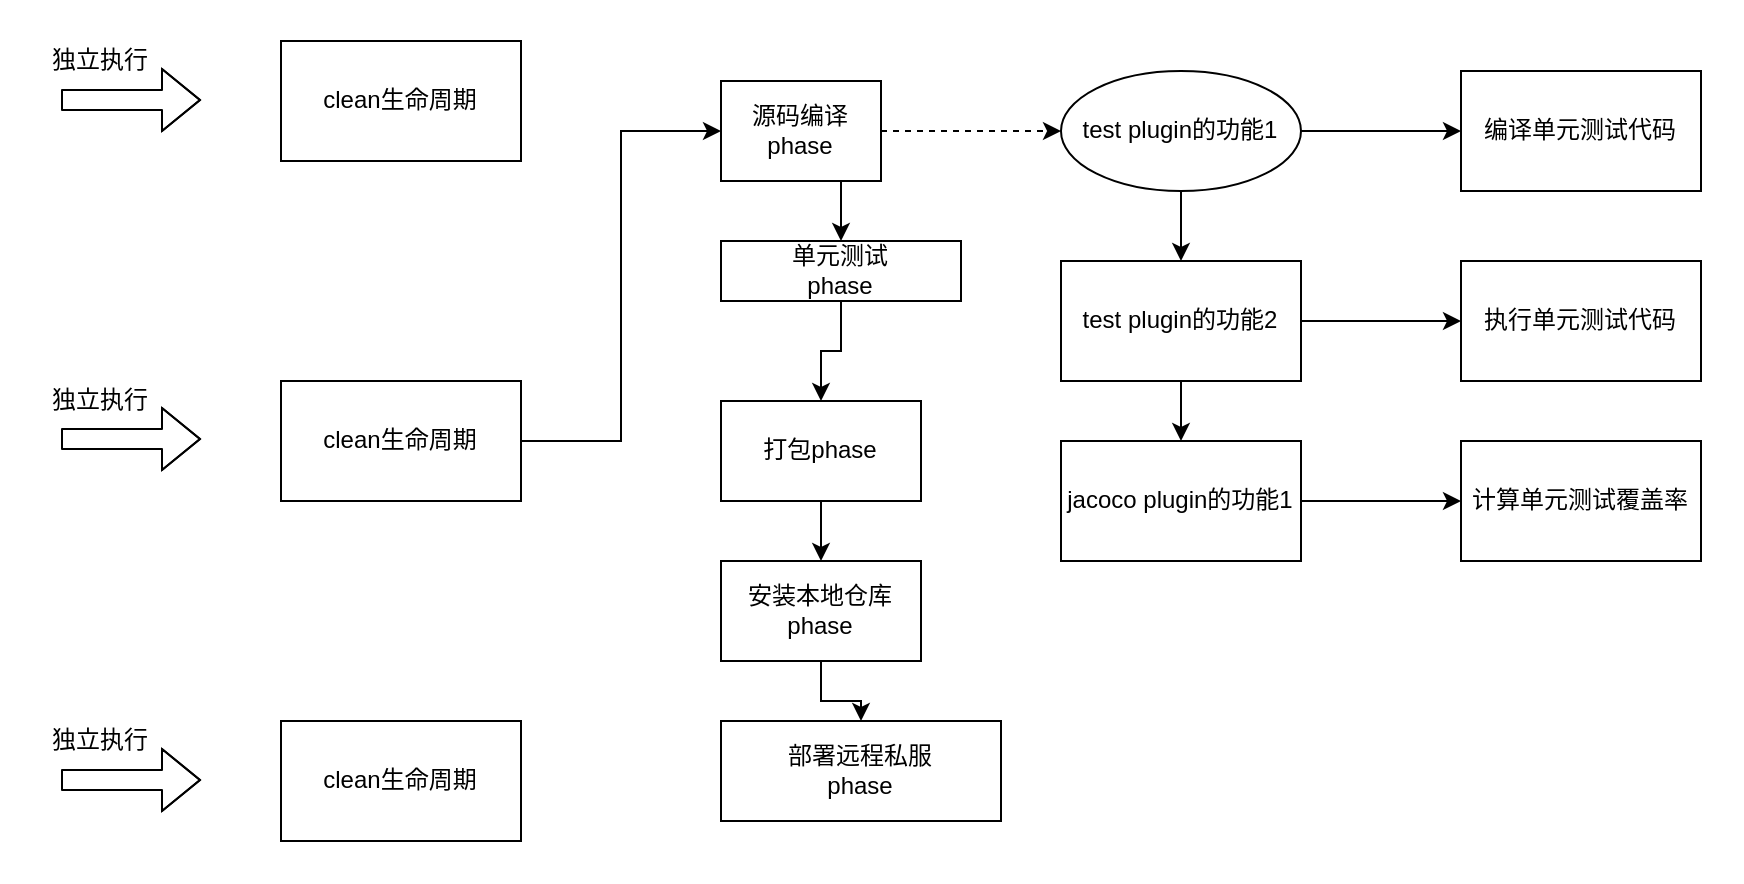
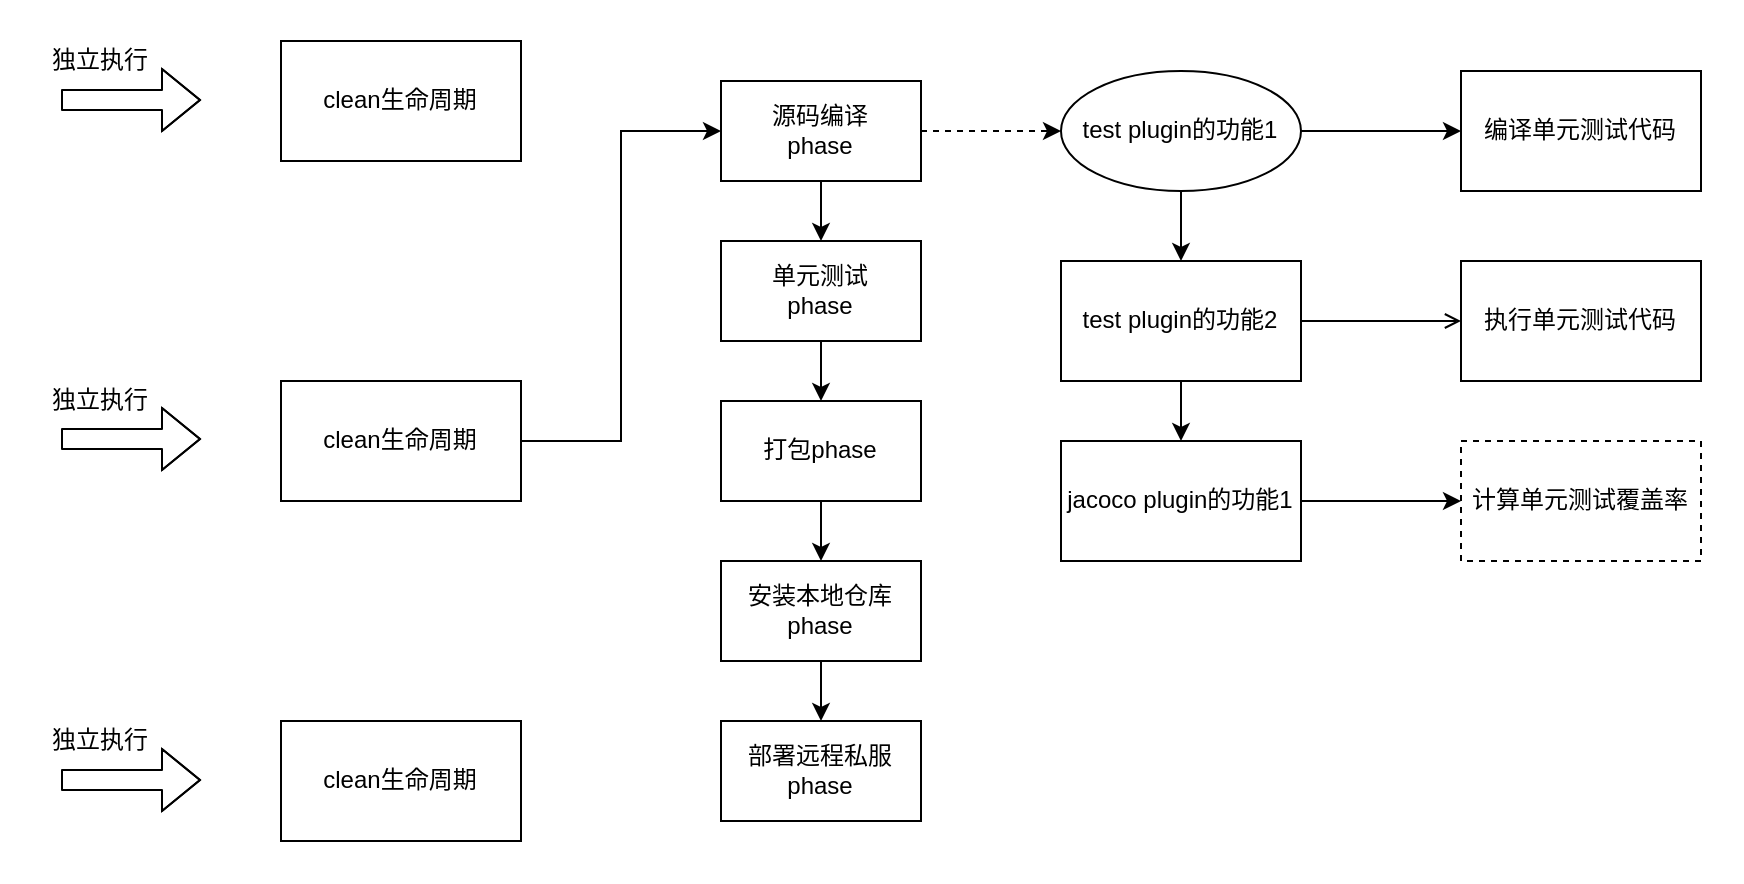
(801, 131) -> (821, 131)
(841, 271) -> (821, 291)
(1446, 321) -> (1448, 321)
(1581, 501) -> (1581, 501)
(861, 771) -> (821, 771)
